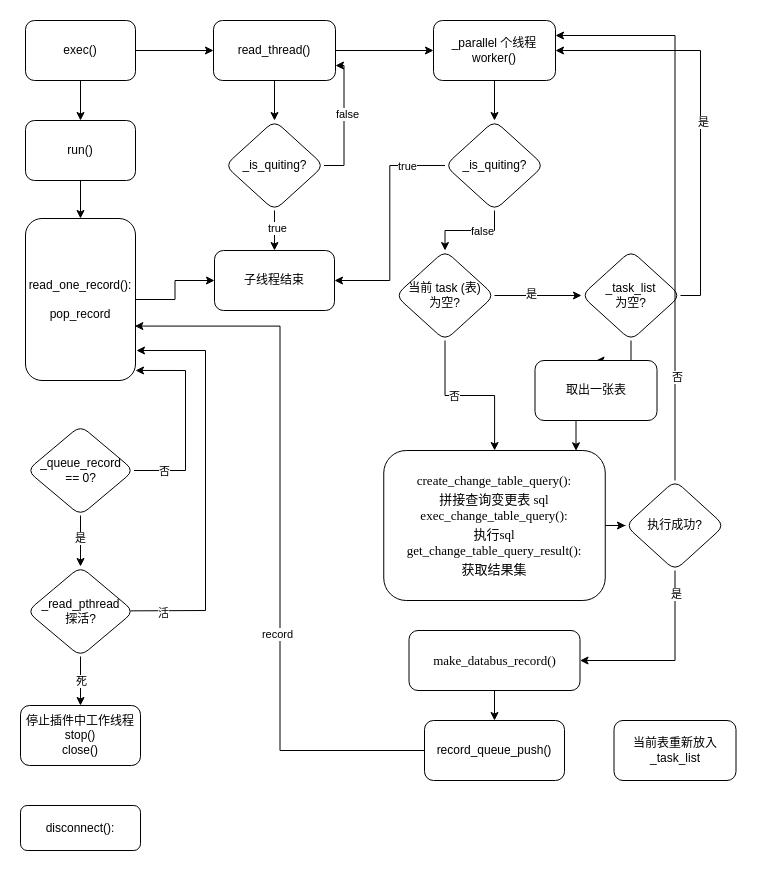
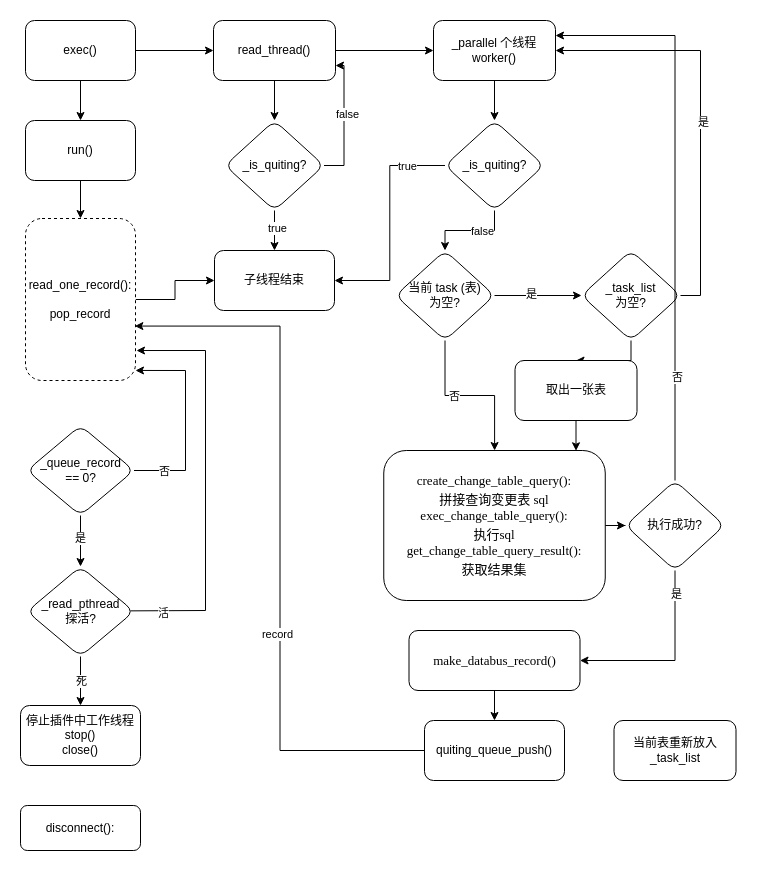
(81, 300) -> (81, 300)
(596, 391) -> (576, 391)
(495, 751) -> (495, 751)
